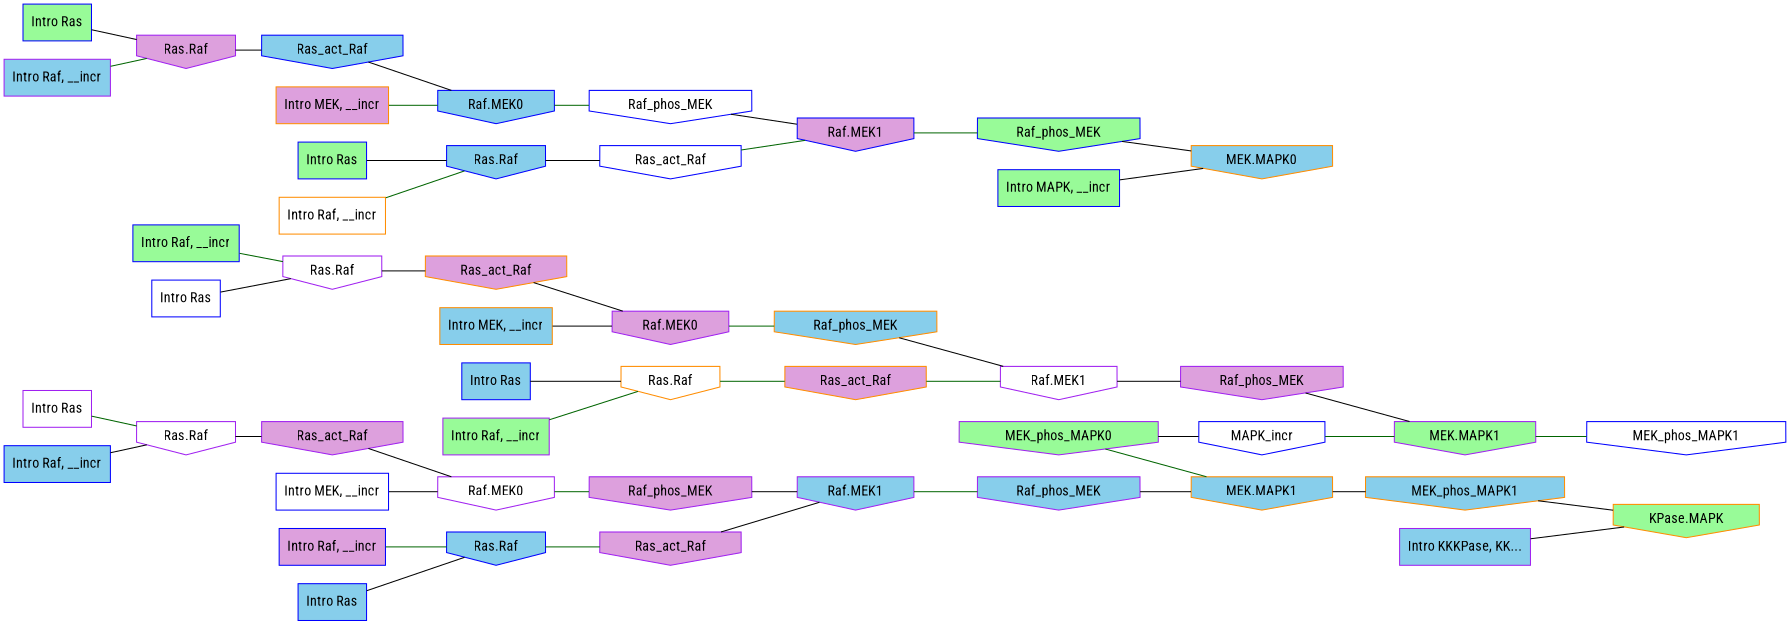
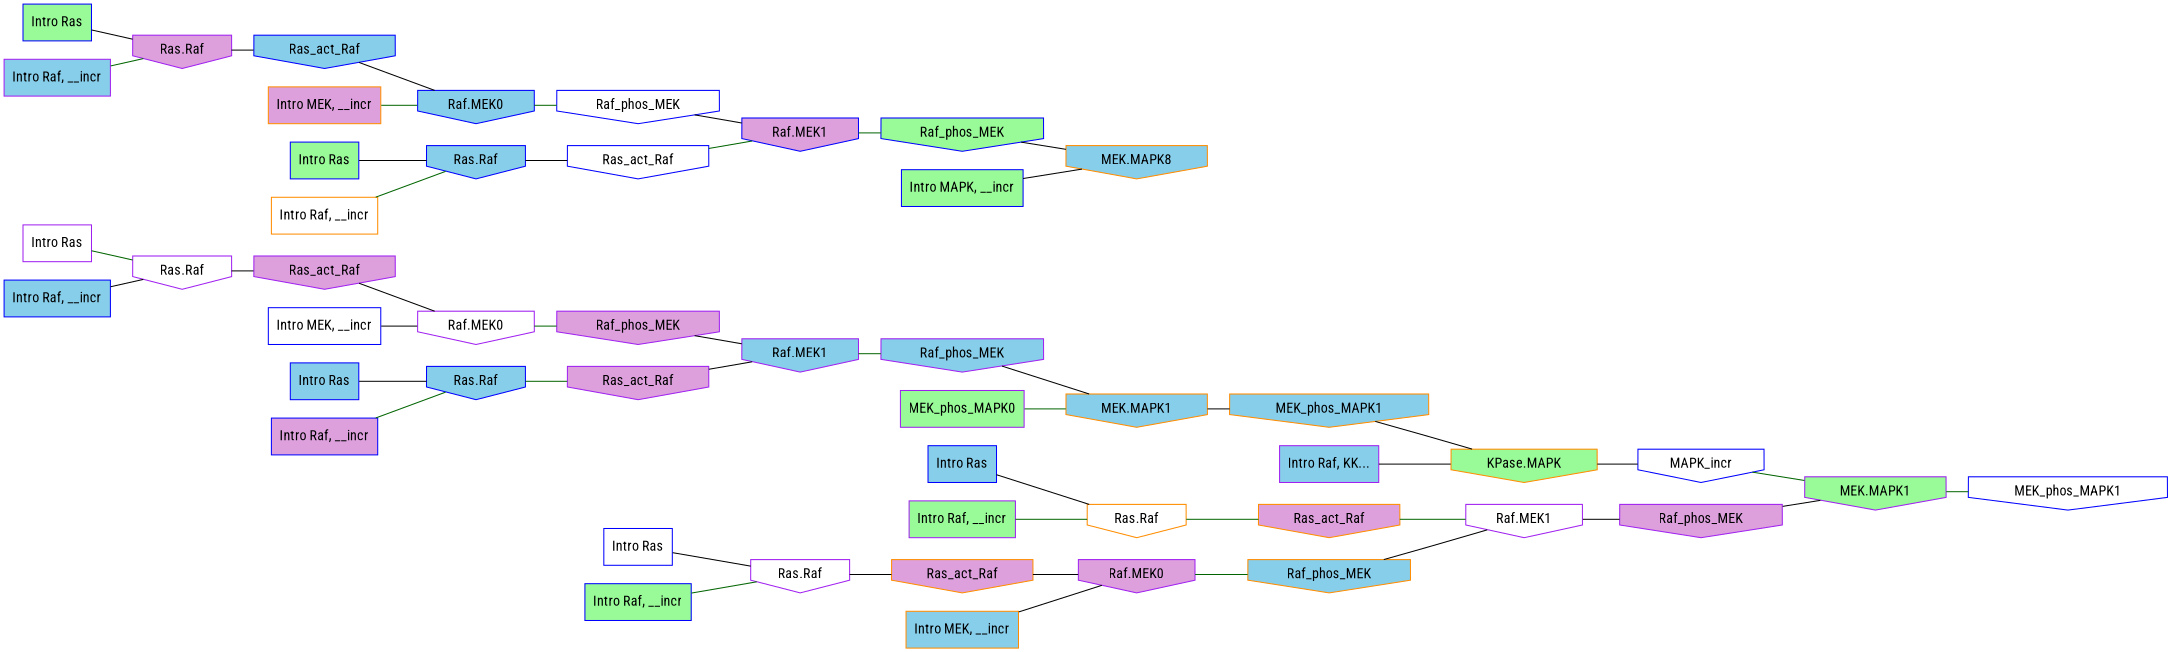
(1262, 160) -> (1137, 160)
(1059, 436) -> (962, 409)
(1178, 436) -> (1618, 464)
(1465, 547) -> (1329, 464)
